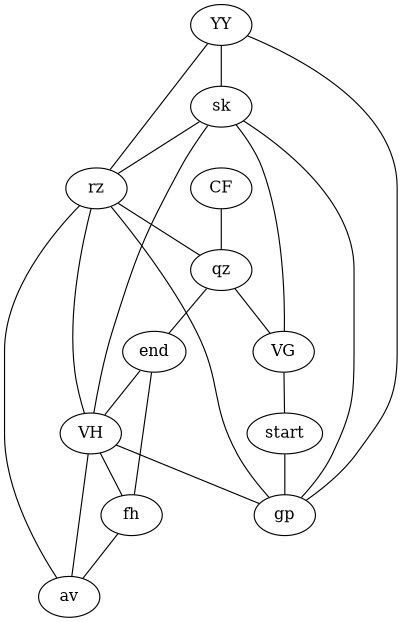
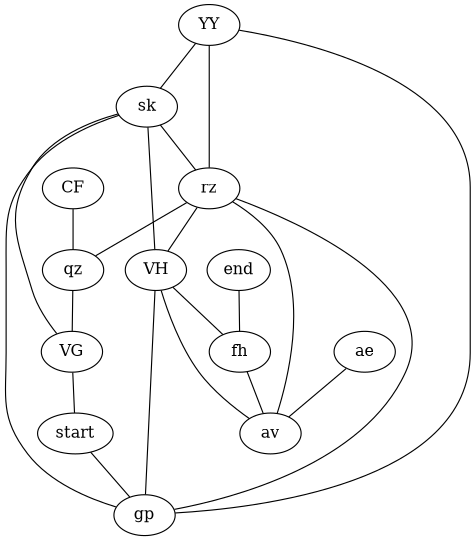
(192, 306) -> none
none -> (365, 352)
(123, 393) -> none
